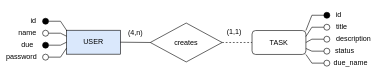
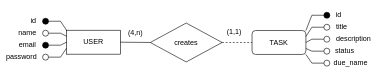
(93, 42) -> (93, 42)
(27, 45) -> (27, 45)
